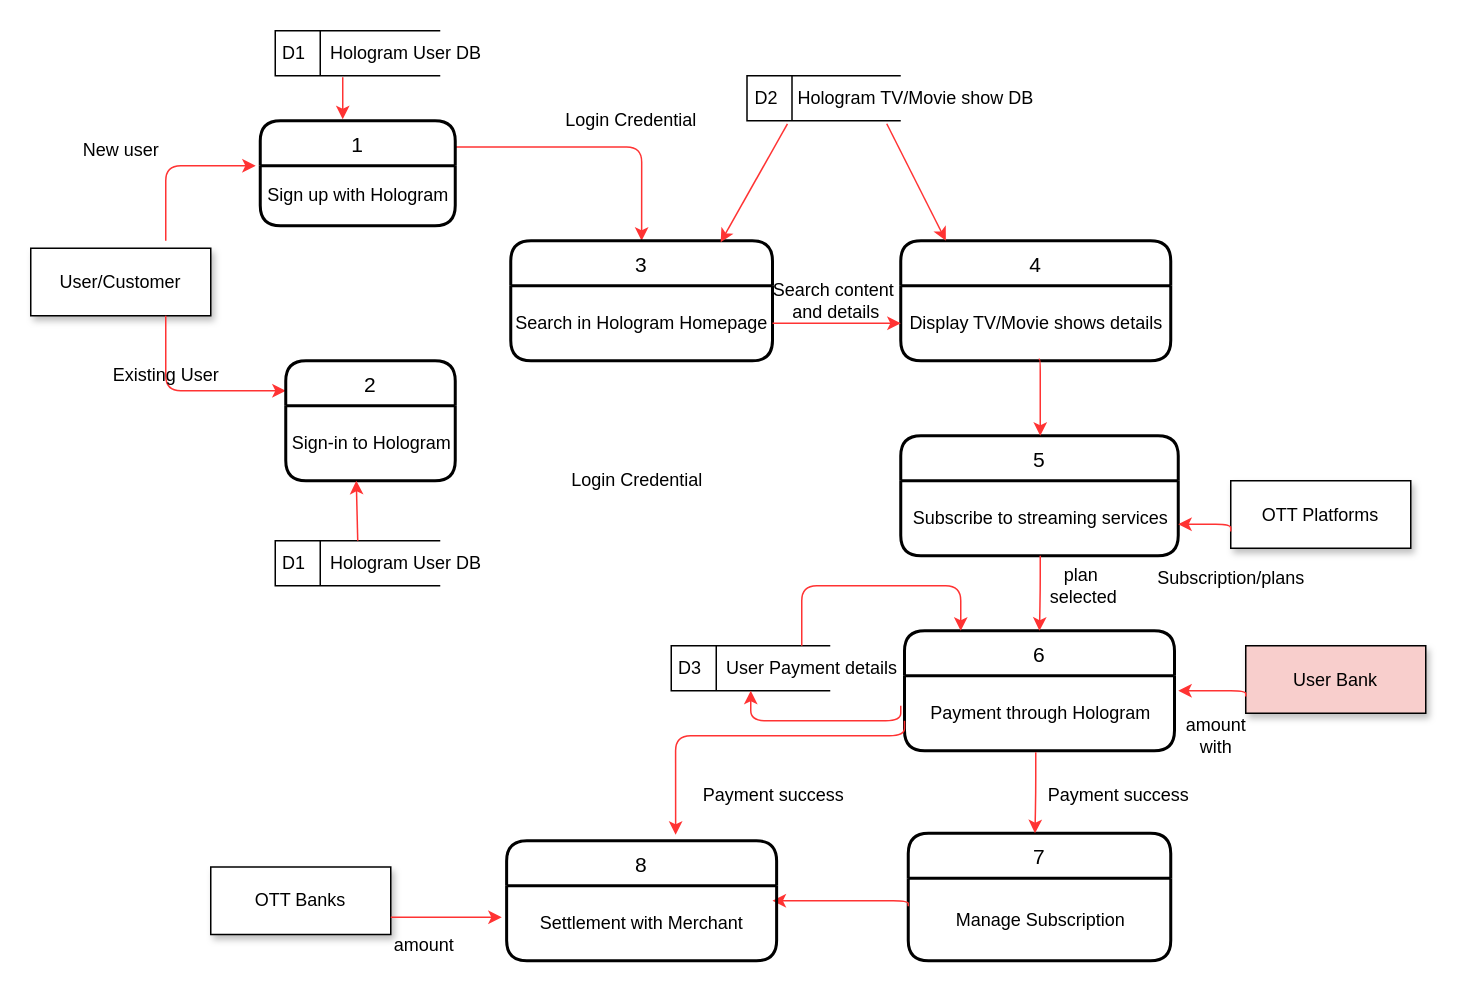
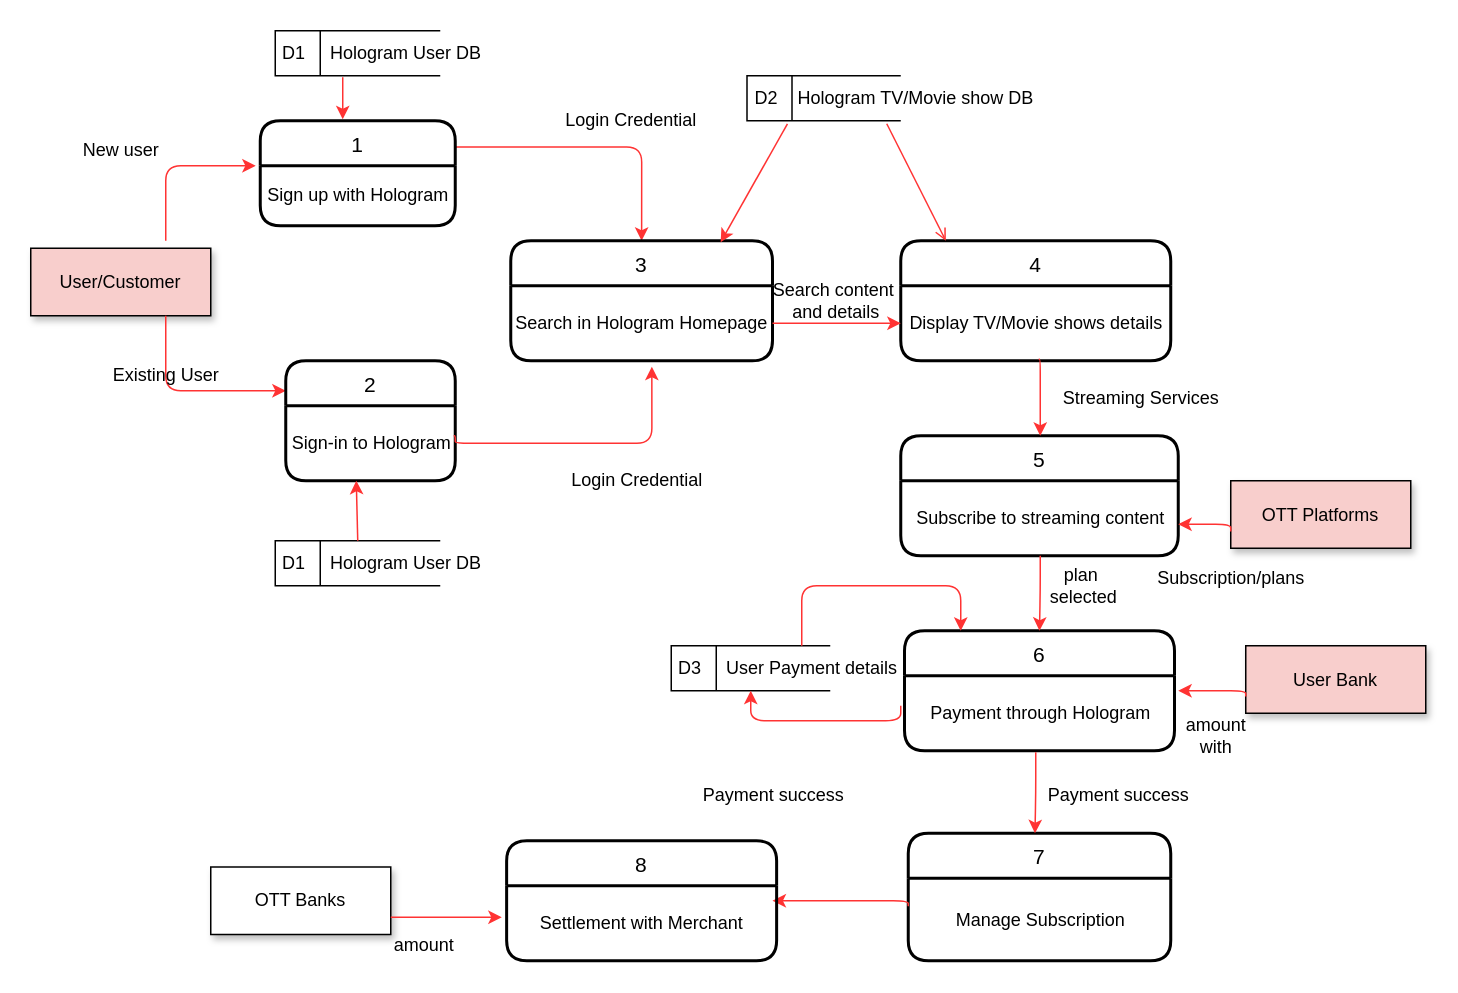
(941, 230) -> (942, 232)
(121, 282) -> (121, 282)
none -> (1141, 398)
none -> (584, 443)
(1321, 515) -> (1321, 515)
(1041, 518) -> (1041, 518)
(748, 736) -> none
